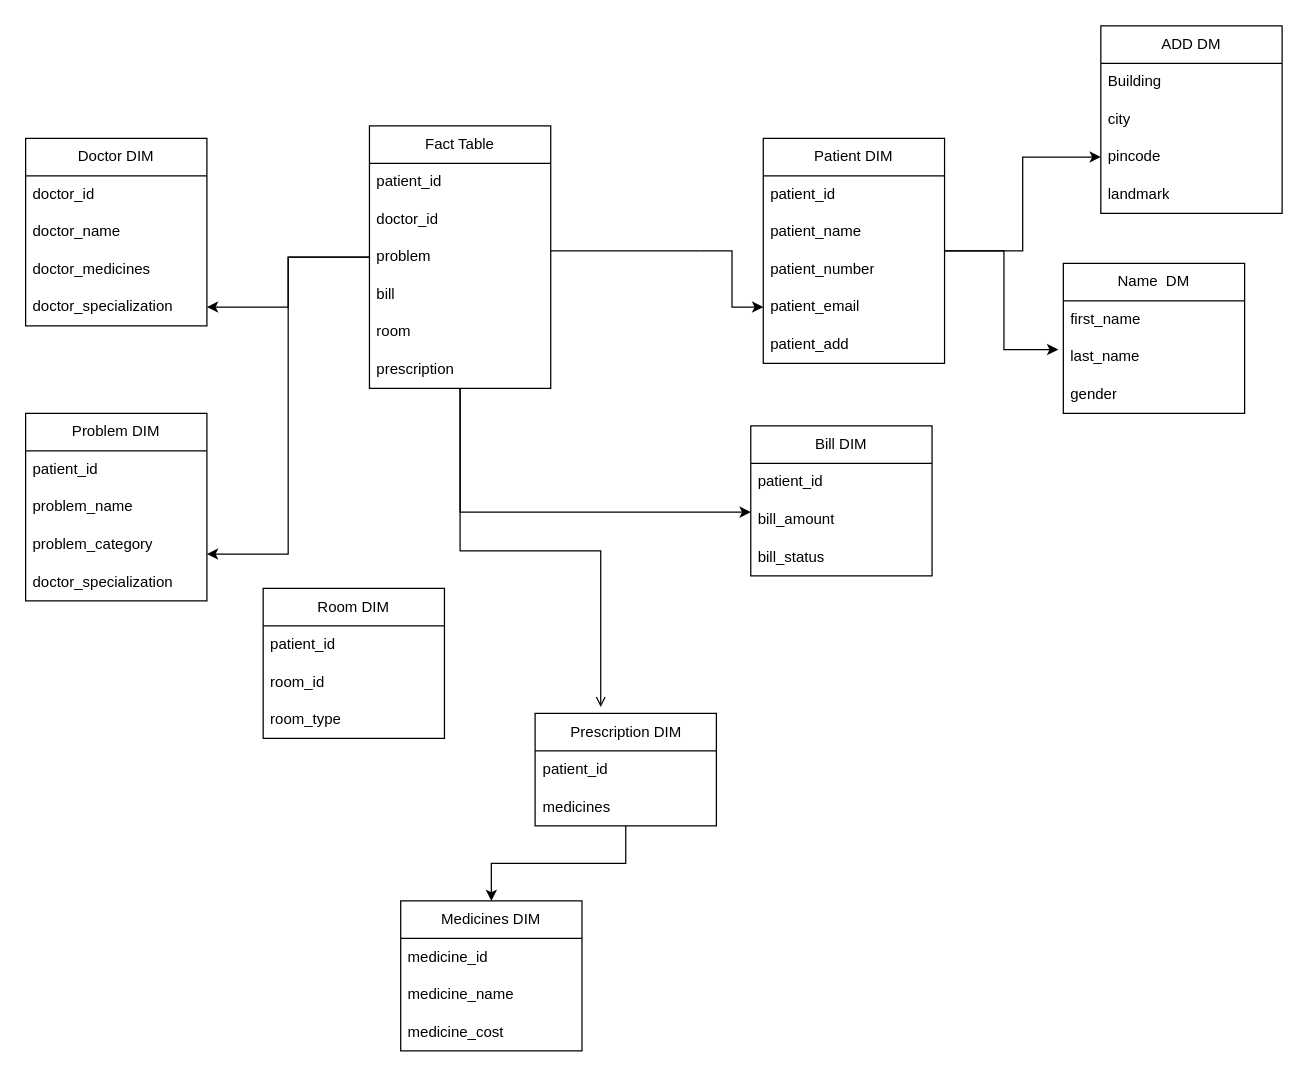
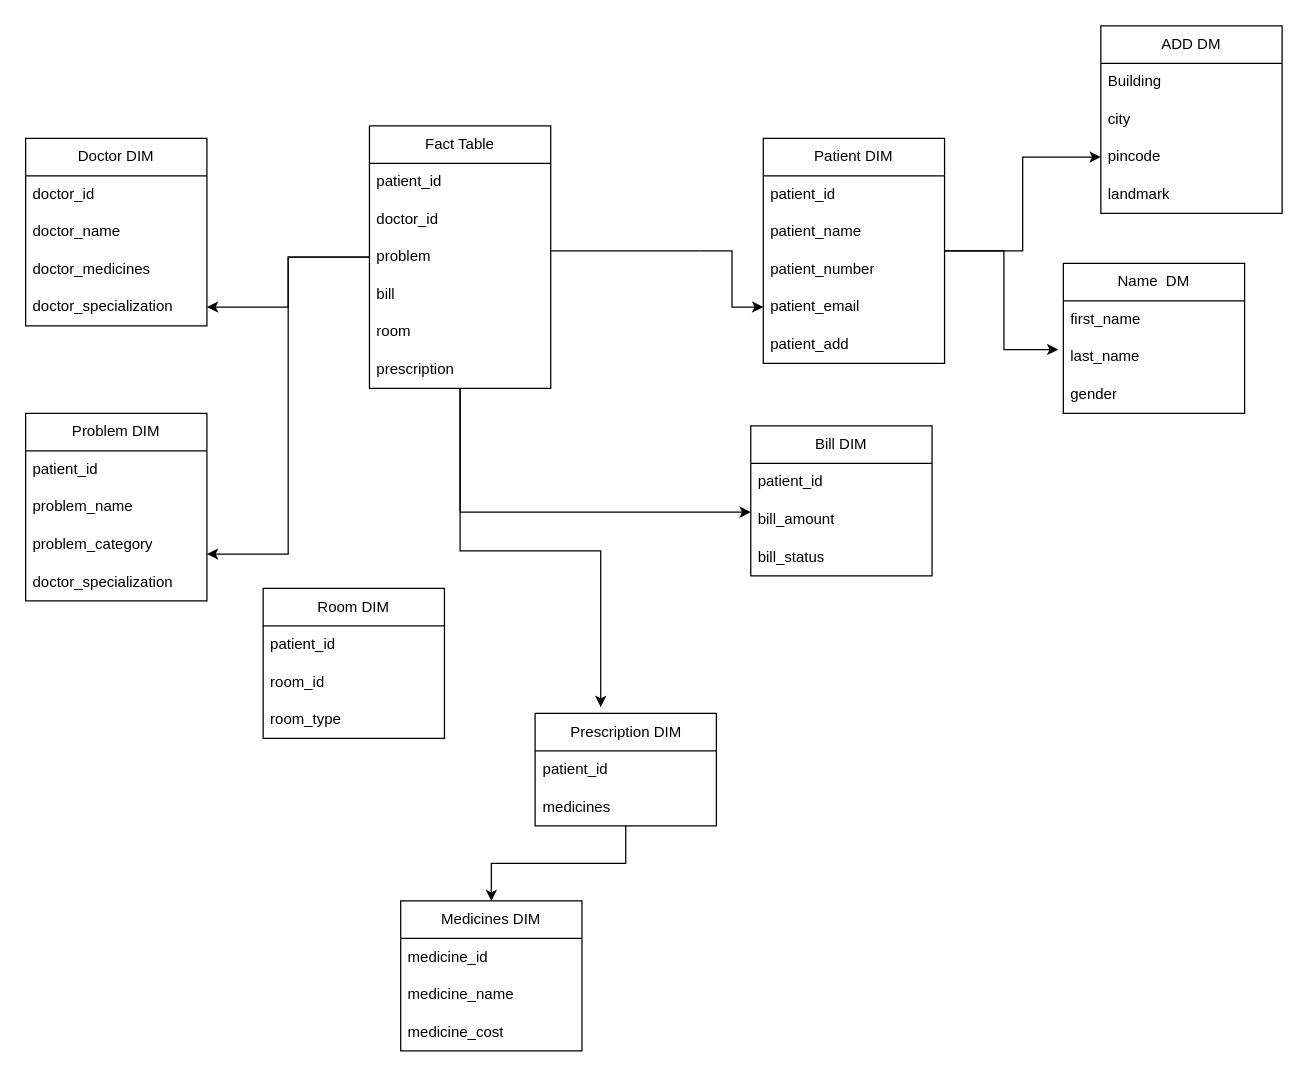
(601, 699) -> (601, 697)
